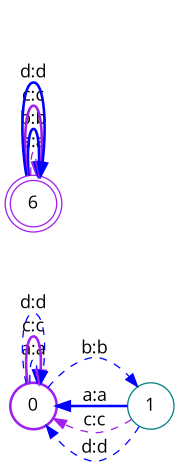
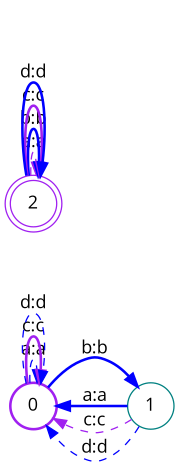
(34, 204) -> (34, 204)
(87, 359) -> (87, 359)
